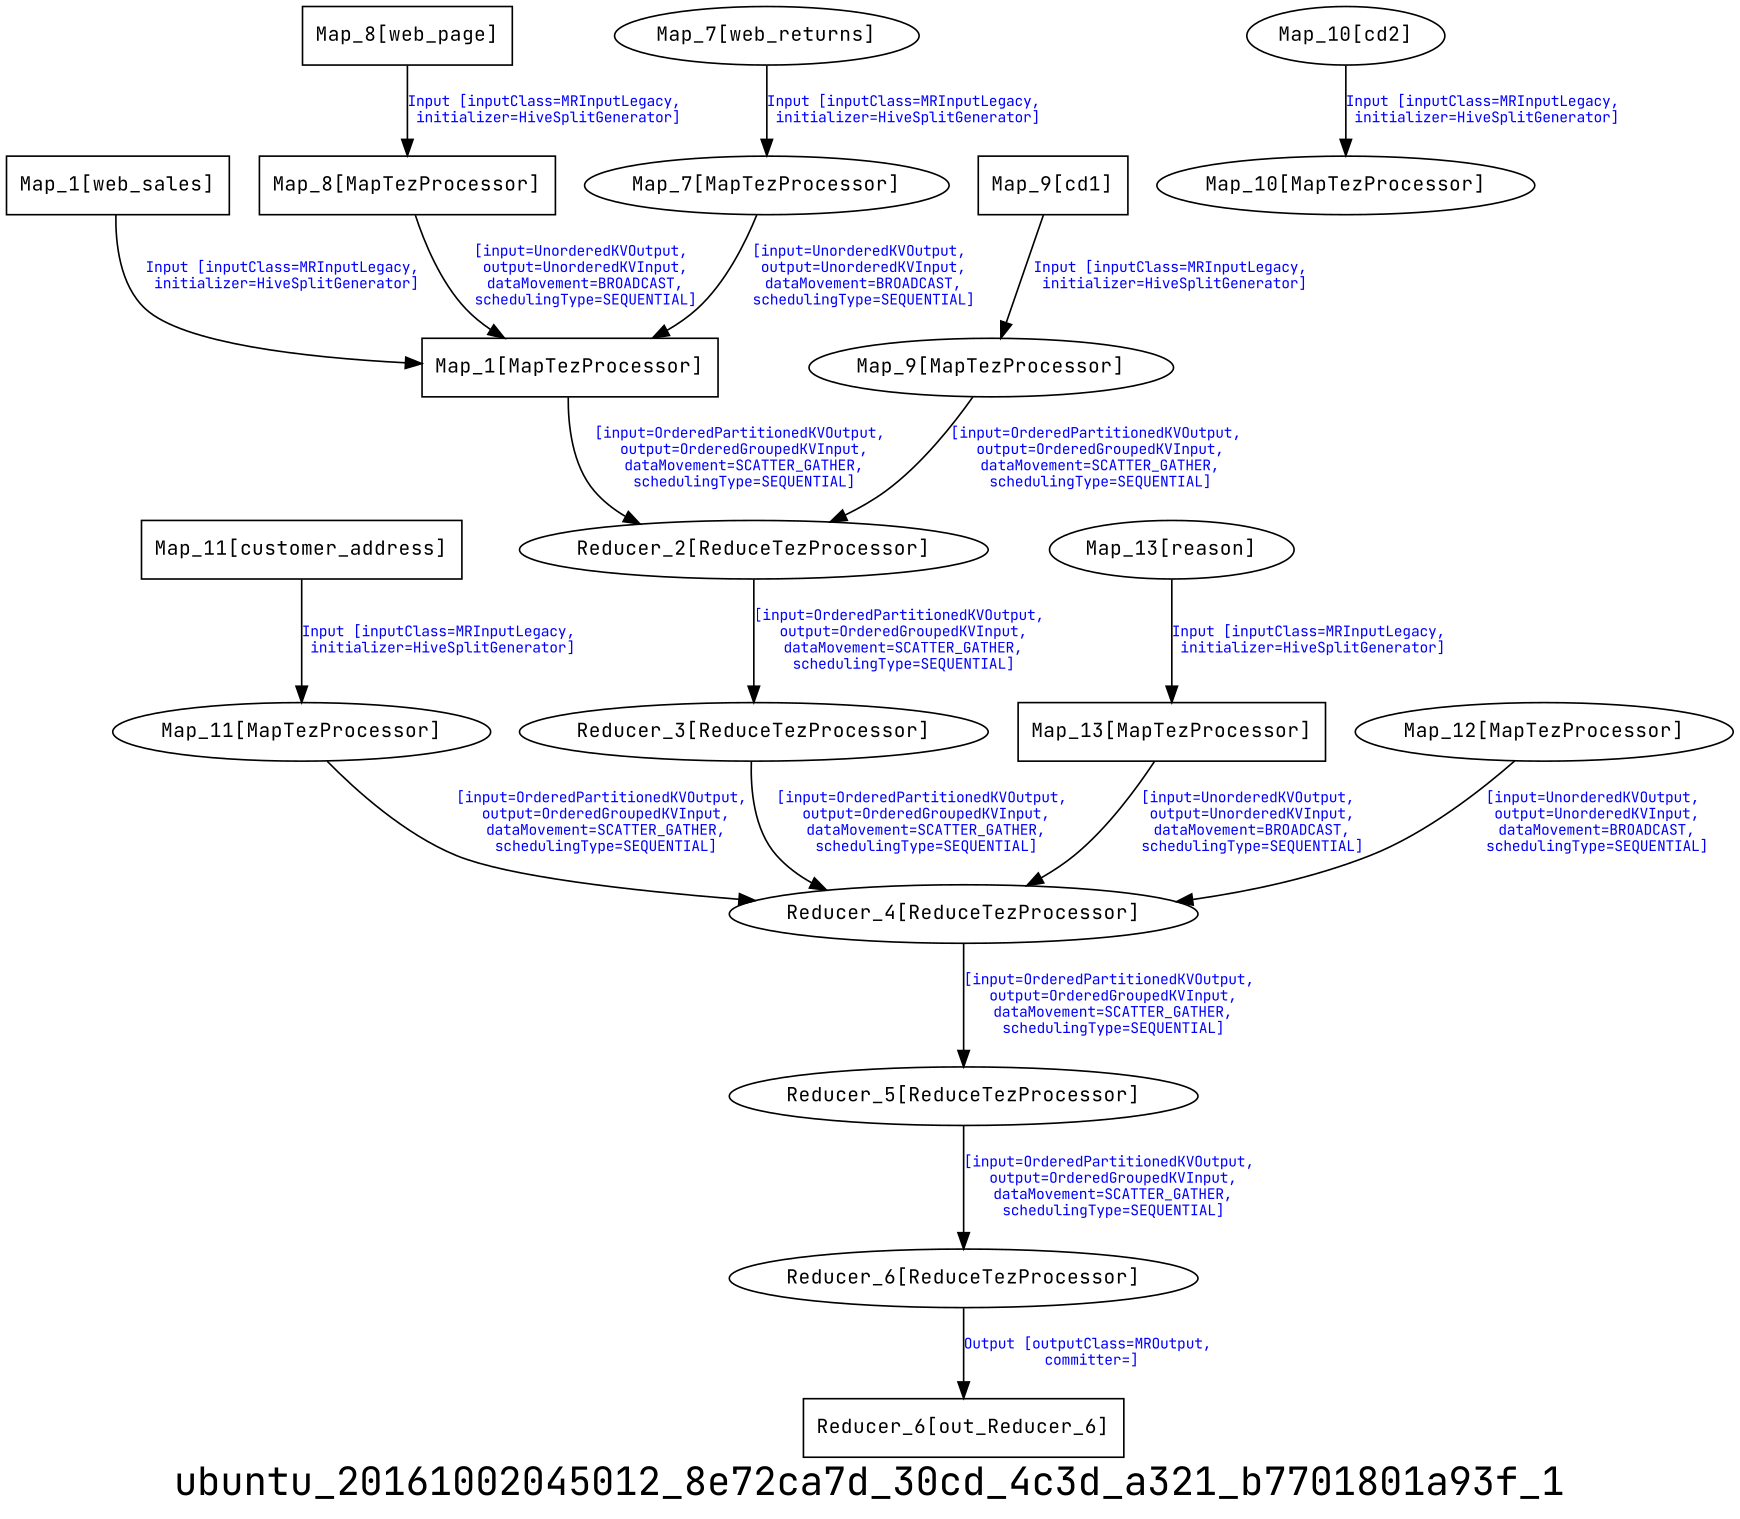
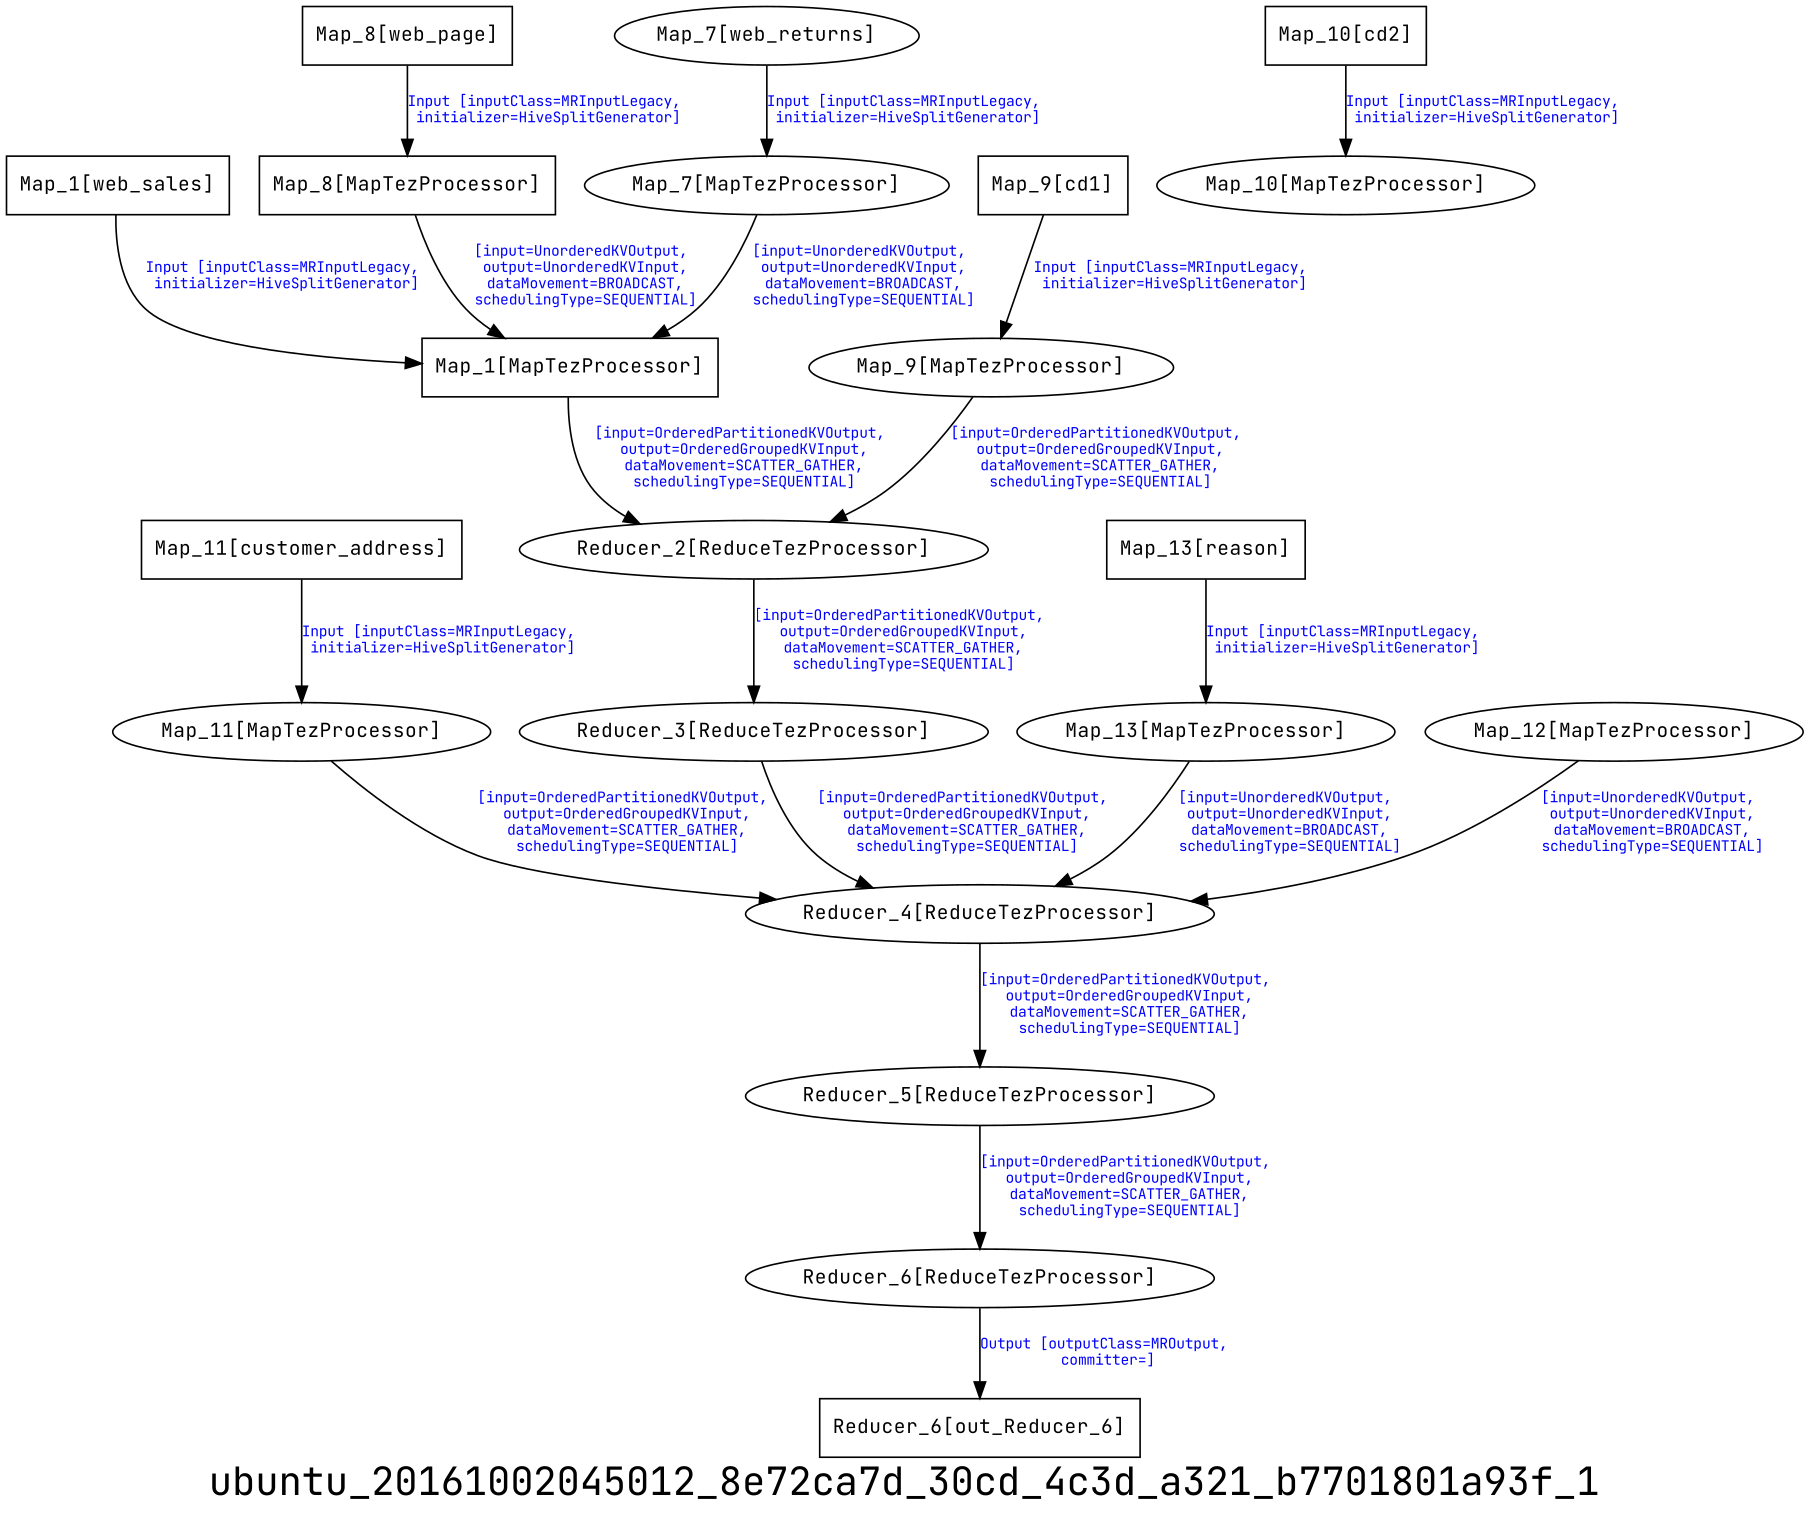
(1346, 36) -> (1346, 36)
(1172, 550) -> (1206, 550)
(1172, 732) -> (1206, 732)
